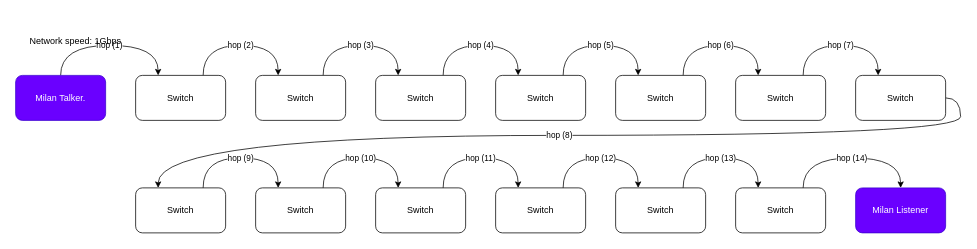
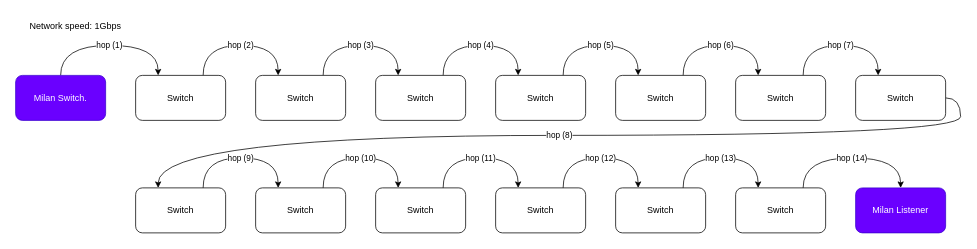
(75, 42) -> (75, 27)
(60, 98) -> (60, 98)
